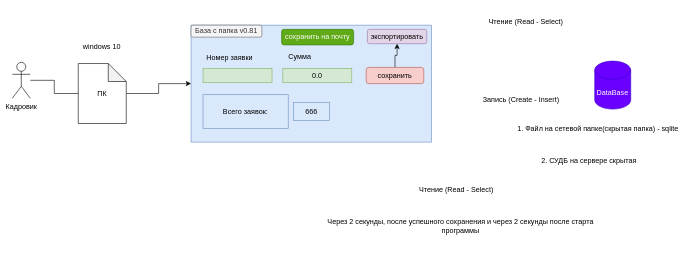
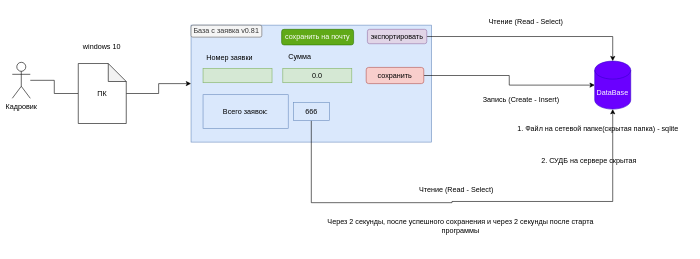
(227, 31) -> (227, 31)
none -> (521, 36)
(397, 54) -> (472, 75)
none -> (531, 201)
